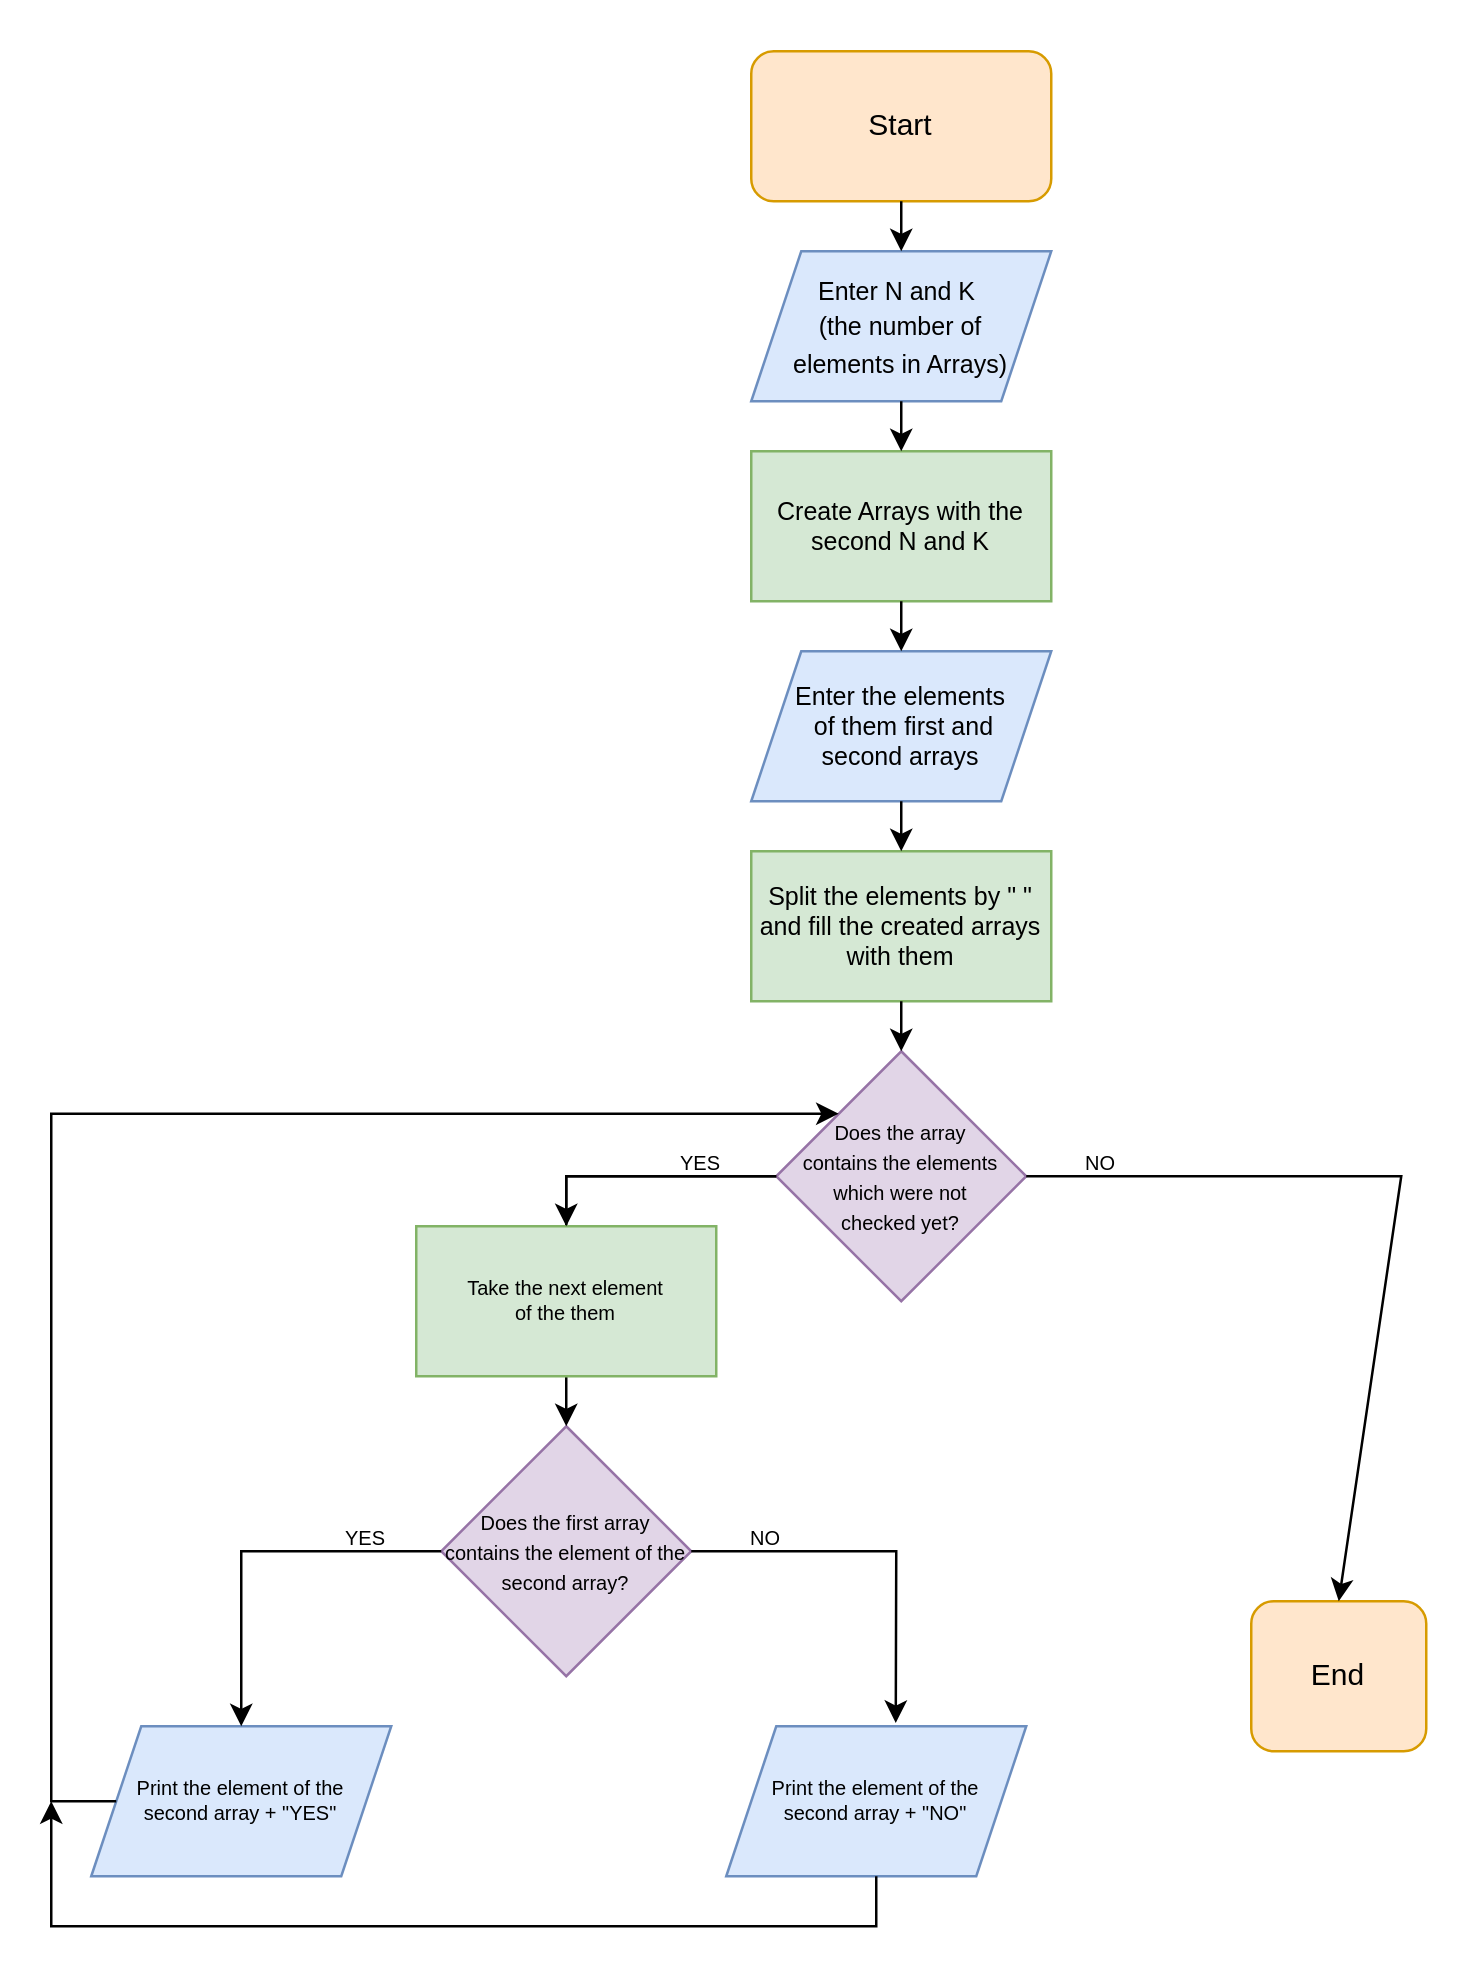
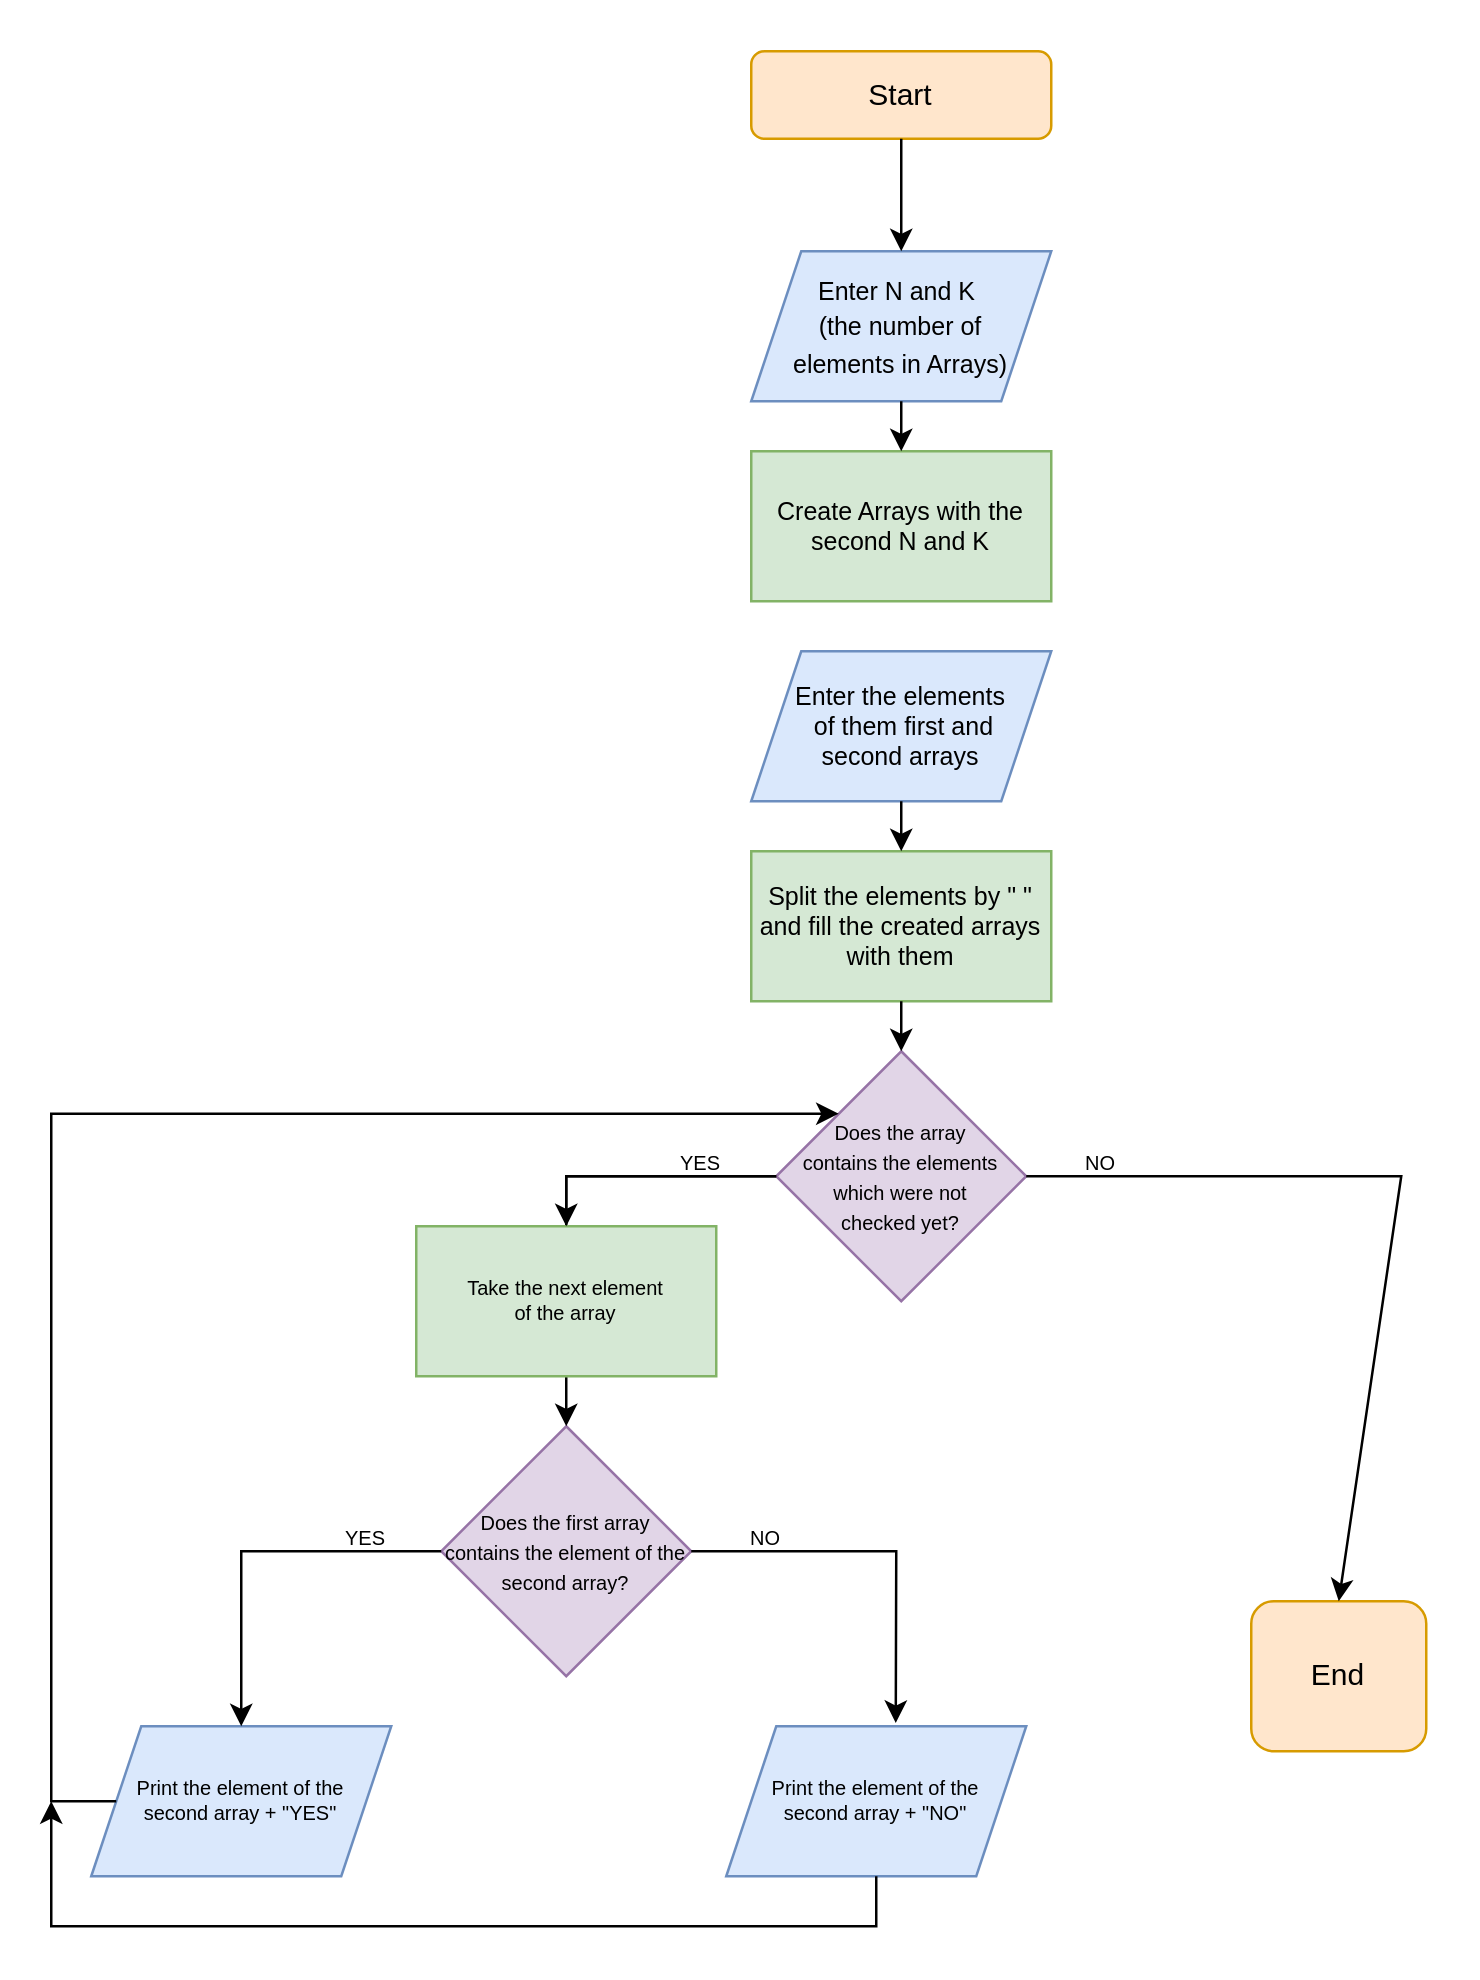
(901, 126) -> (901, 95)
(901, 618) -> none
(566, 1301) -> (566, 1301)
